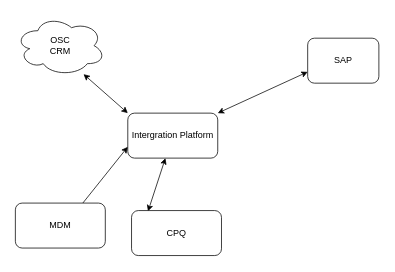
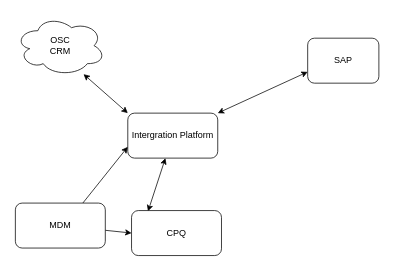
none -> (116, 231)
